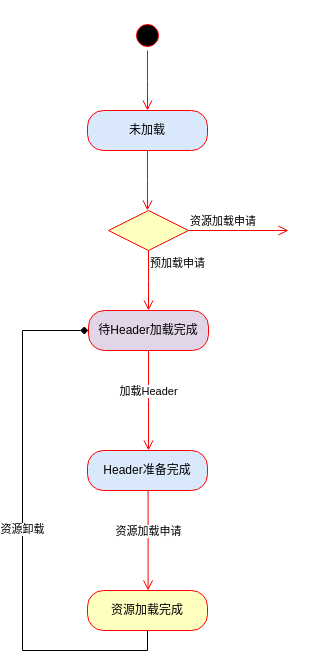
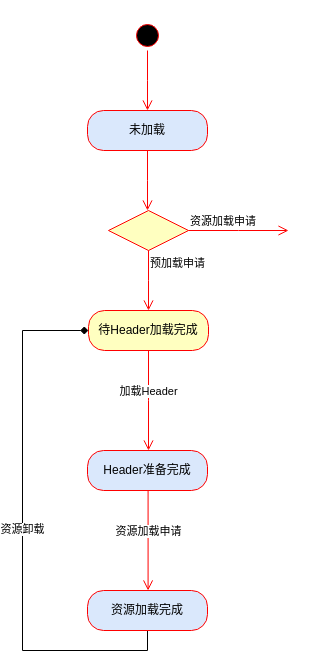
(149, 331) -> (149, 331)
(148, 611) -> (148, 611)
